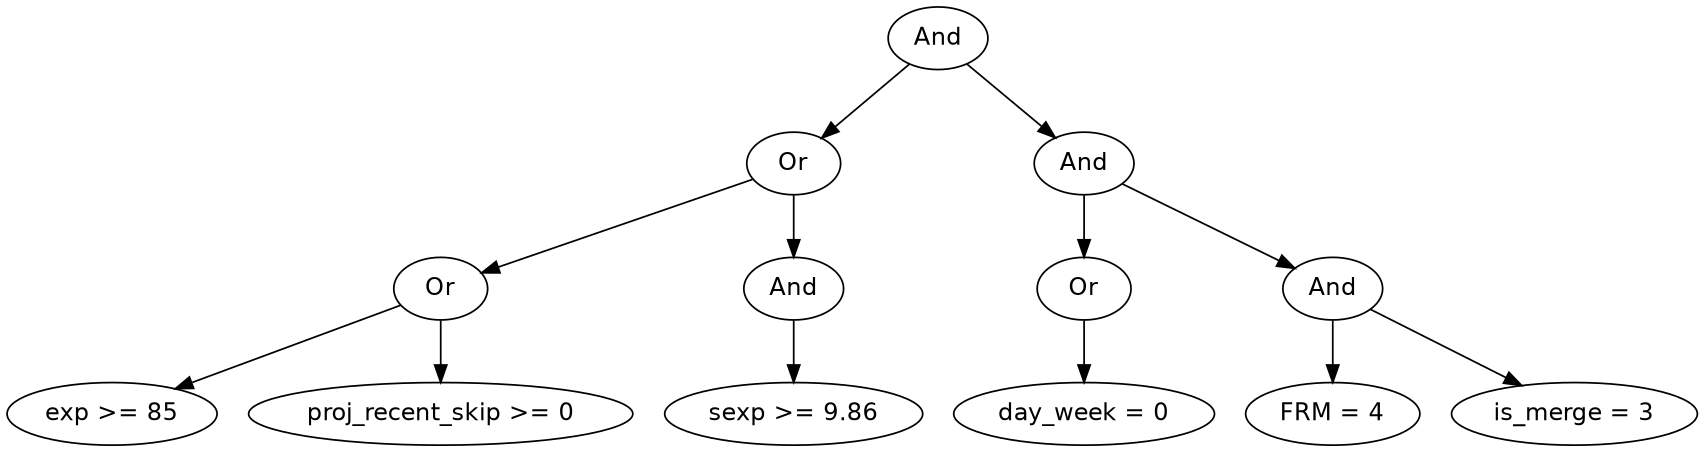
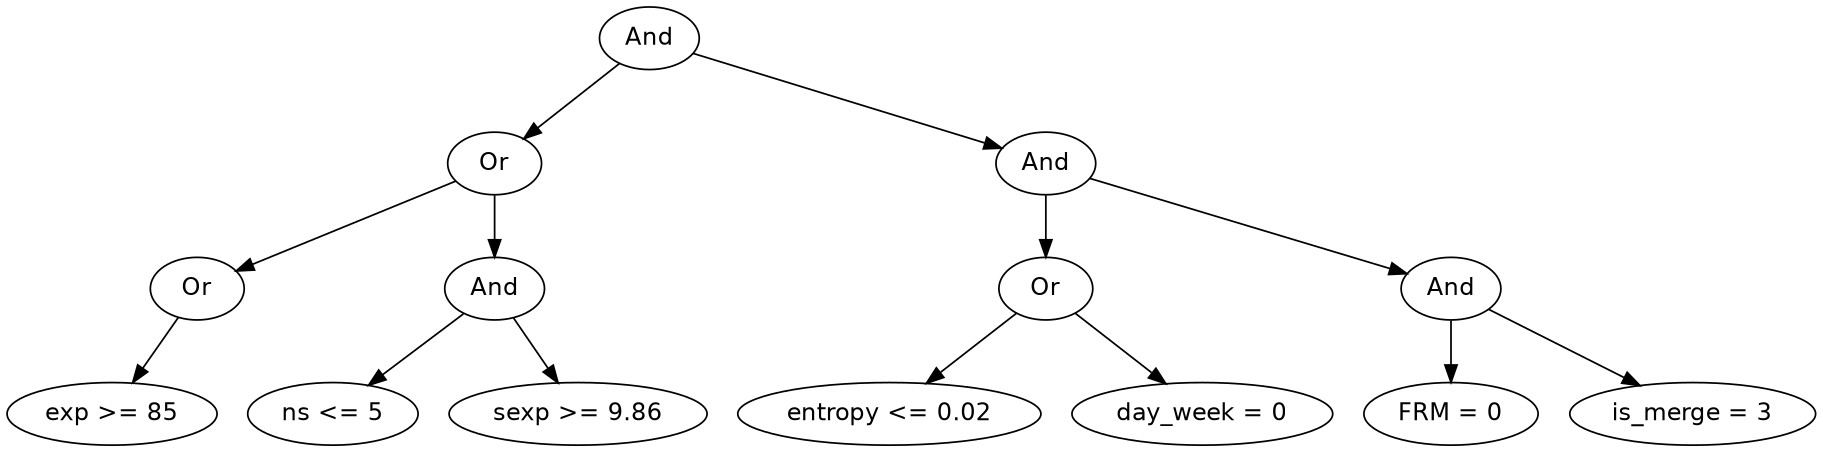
none -> (333, 414)
(441, 414) -> none
none -> (889, 414)
(1333, 414) -> (1451, 414)
